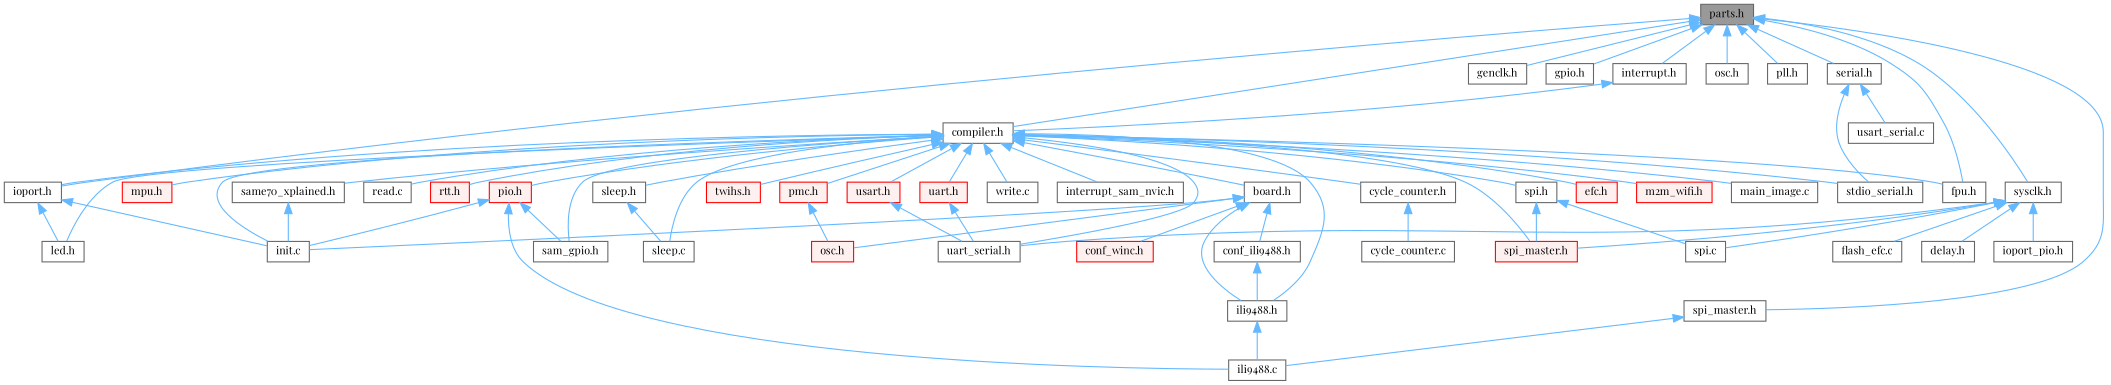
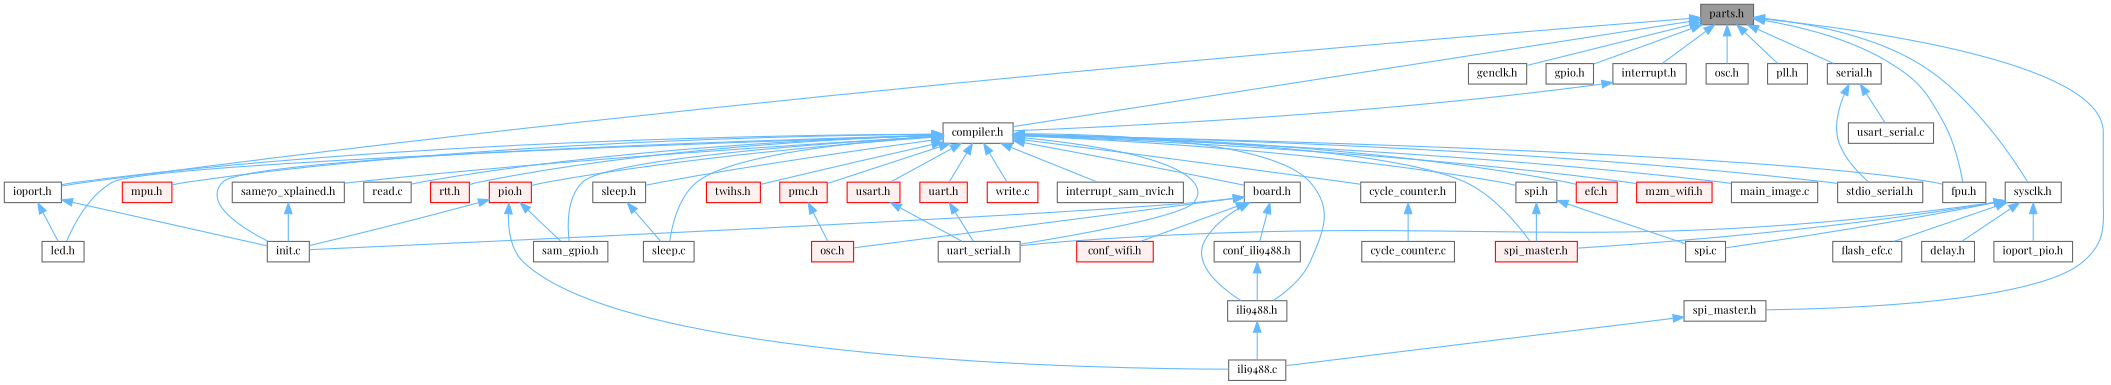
(1013, 192) -> (1013, 192)
(1115, 252) -> (1115, 252)
